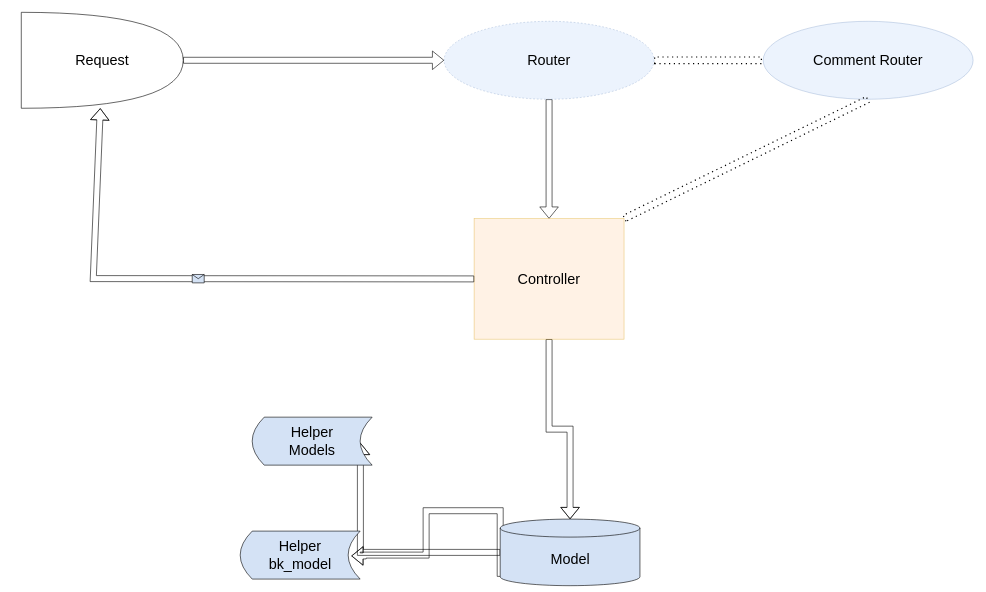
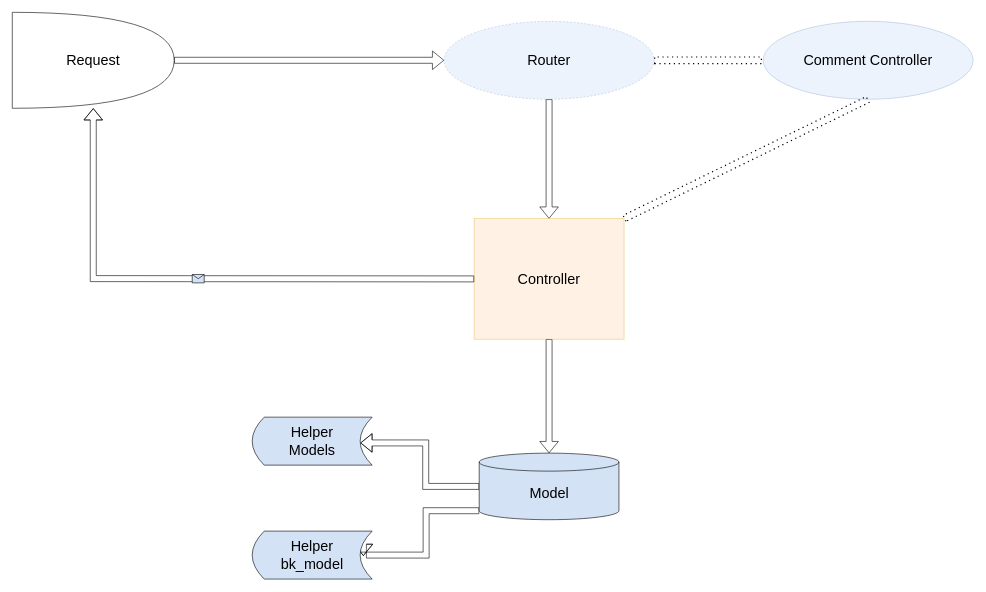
(102, 60) -> (93, 60)
(869, 60) -> (869, 60)
(570, 553) -> (549, 487)
(300, 555) -> (312, 555)
